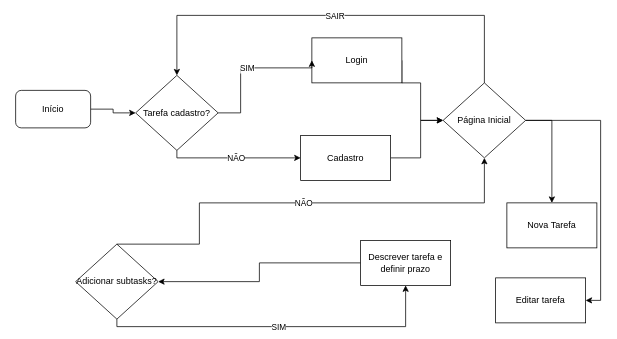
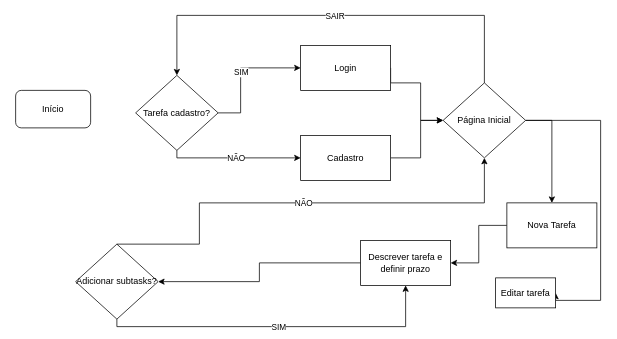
(357, 60) -> (345, 68)
(113, 110) -> none
none -> (479, 230)
(540, 300) -> (525, 293)
